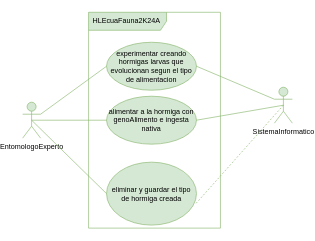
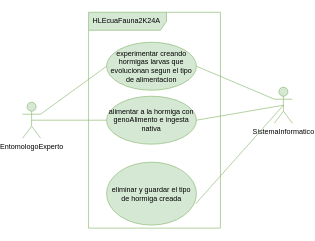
(239, 155) -> (239, 155)
(71, 159) -> none
